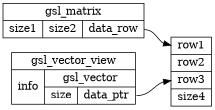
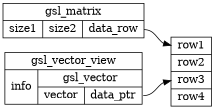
(61, 95) -> (61, 95)
(191, 97) -> (191, 97)
